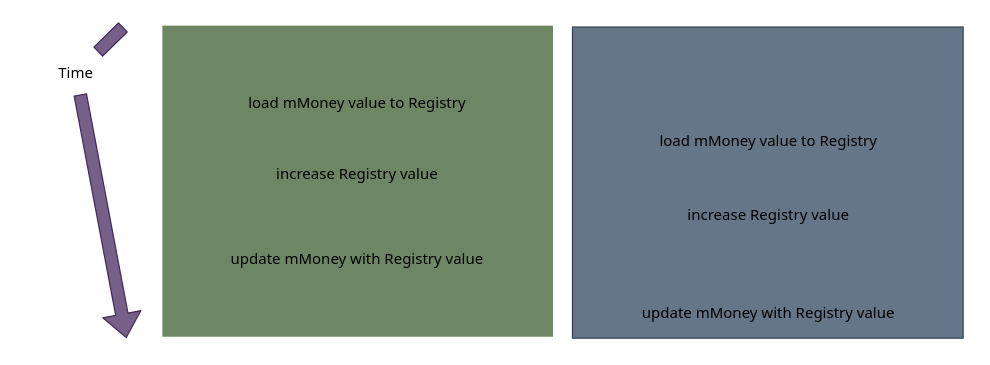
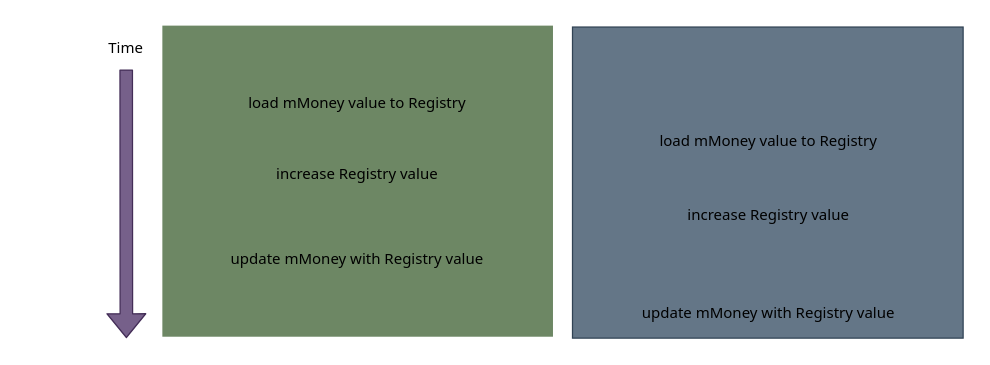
(76, 73) -> (126, 48)
